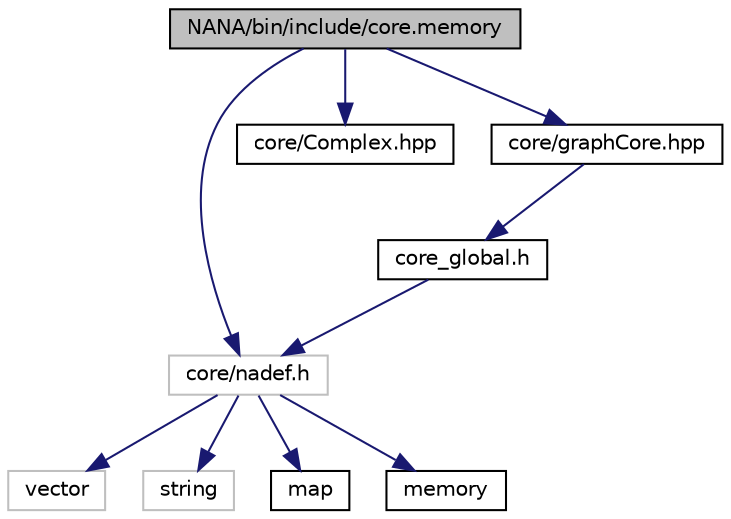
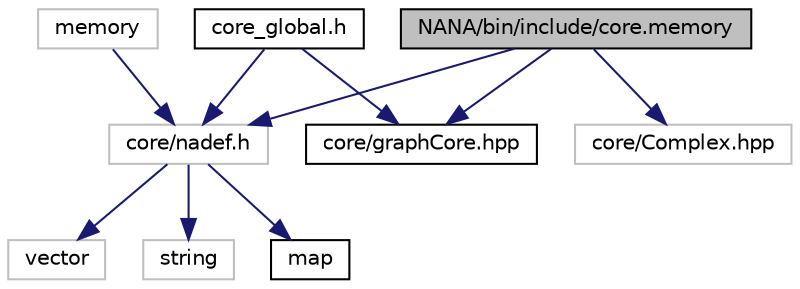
(345, 144) -> (683, 144)
(543, 195) -> (342, 80)
(338, 428) -> (137, 79)
(446, 491) -> (98, 29)
